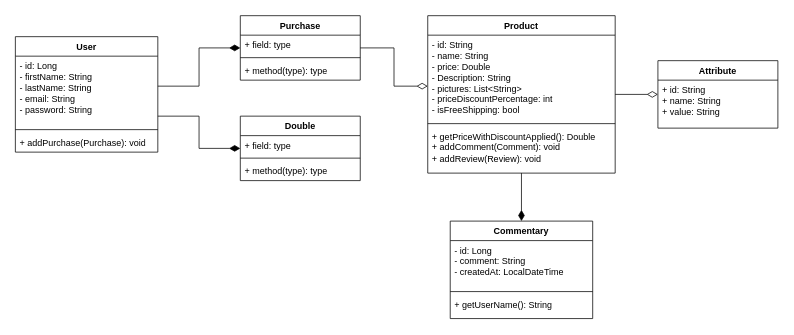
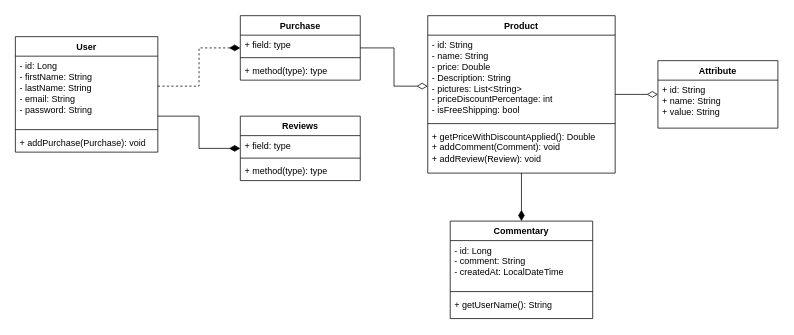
(199, 73) -> (199, 73)
(300, 127) -> (300, 127)
